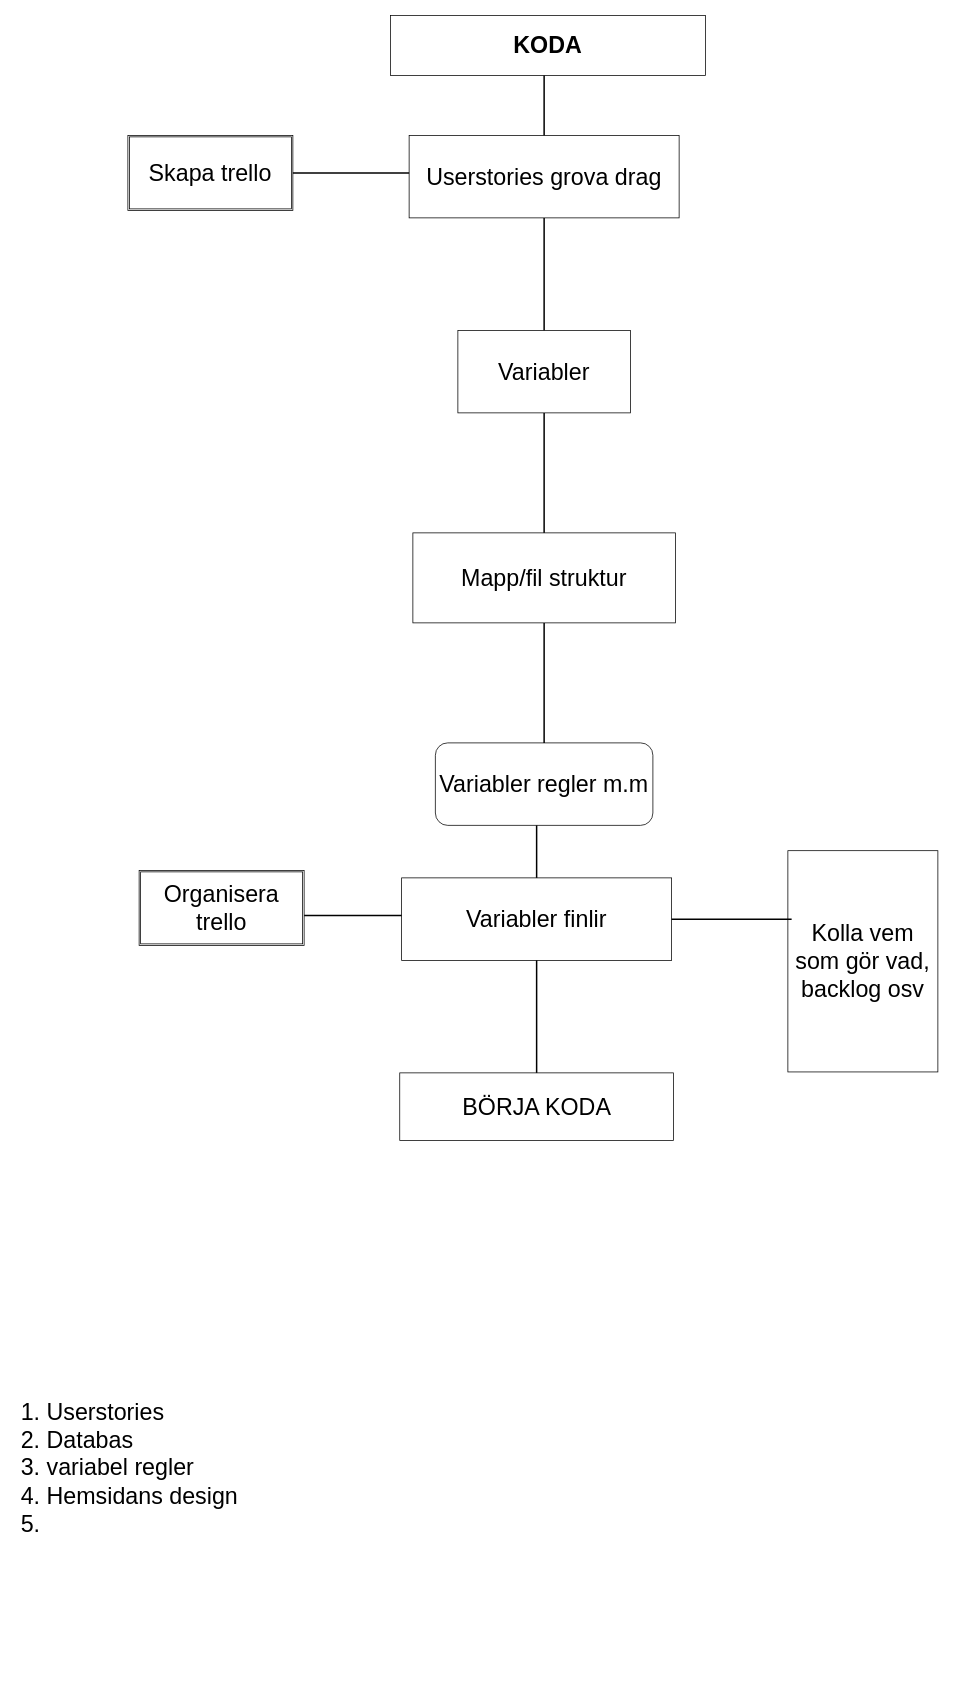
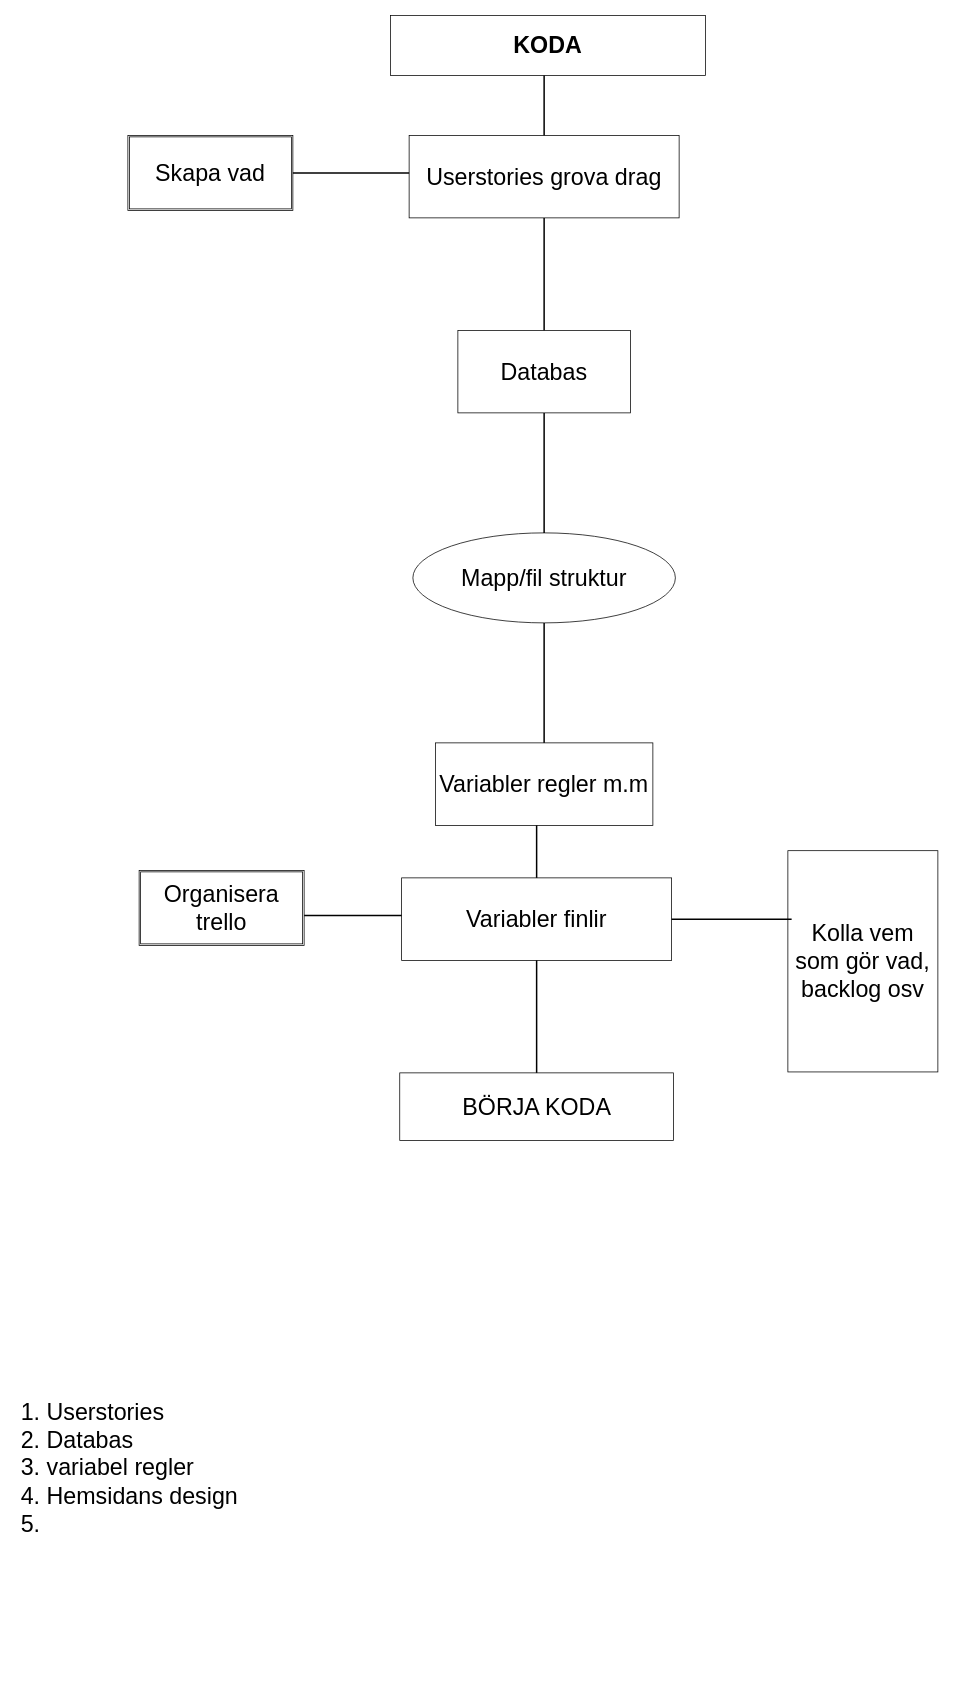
(210, 173) -> (210, 173)
(544, 372) -> (544, 372)
(544, 578) -> (544, 578)
(544, 784) -> (544, 784)
